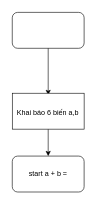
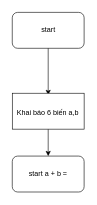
none -> (48, 30)
